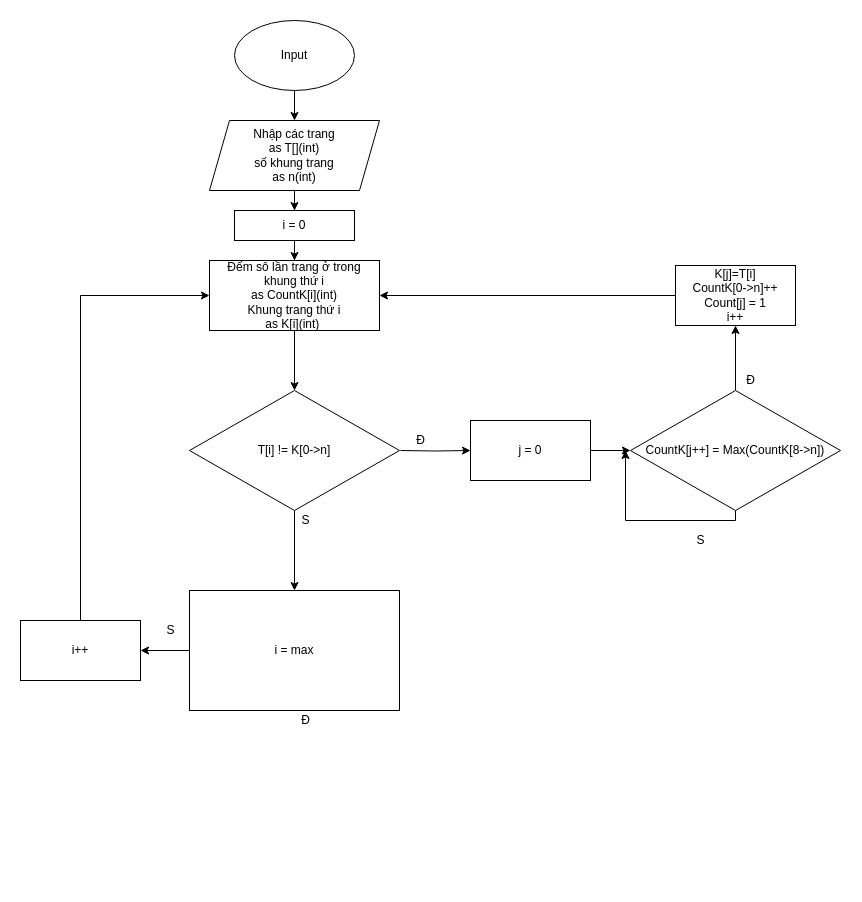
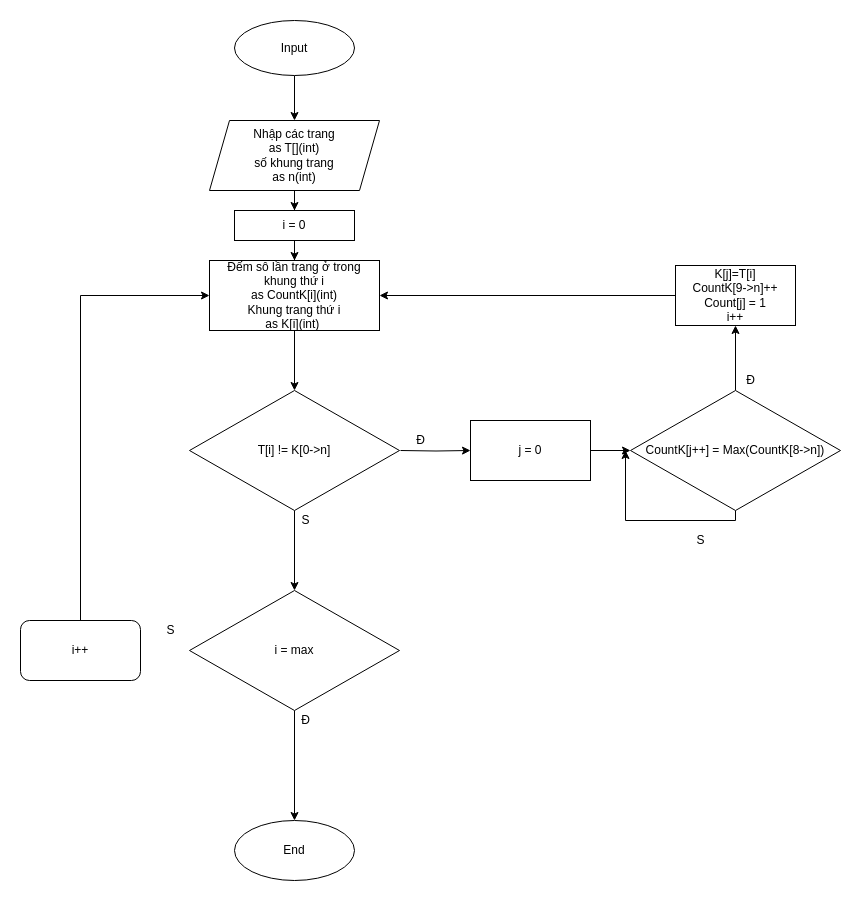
(295, 56) -> (295, 48)
(736, 296) -> (736, 296)
(81, 651) -> (81, 651)
(168, 651) -> none
(295, 651) -> (295, 651)
none -> (295, 762)
none -> (295, 851)
